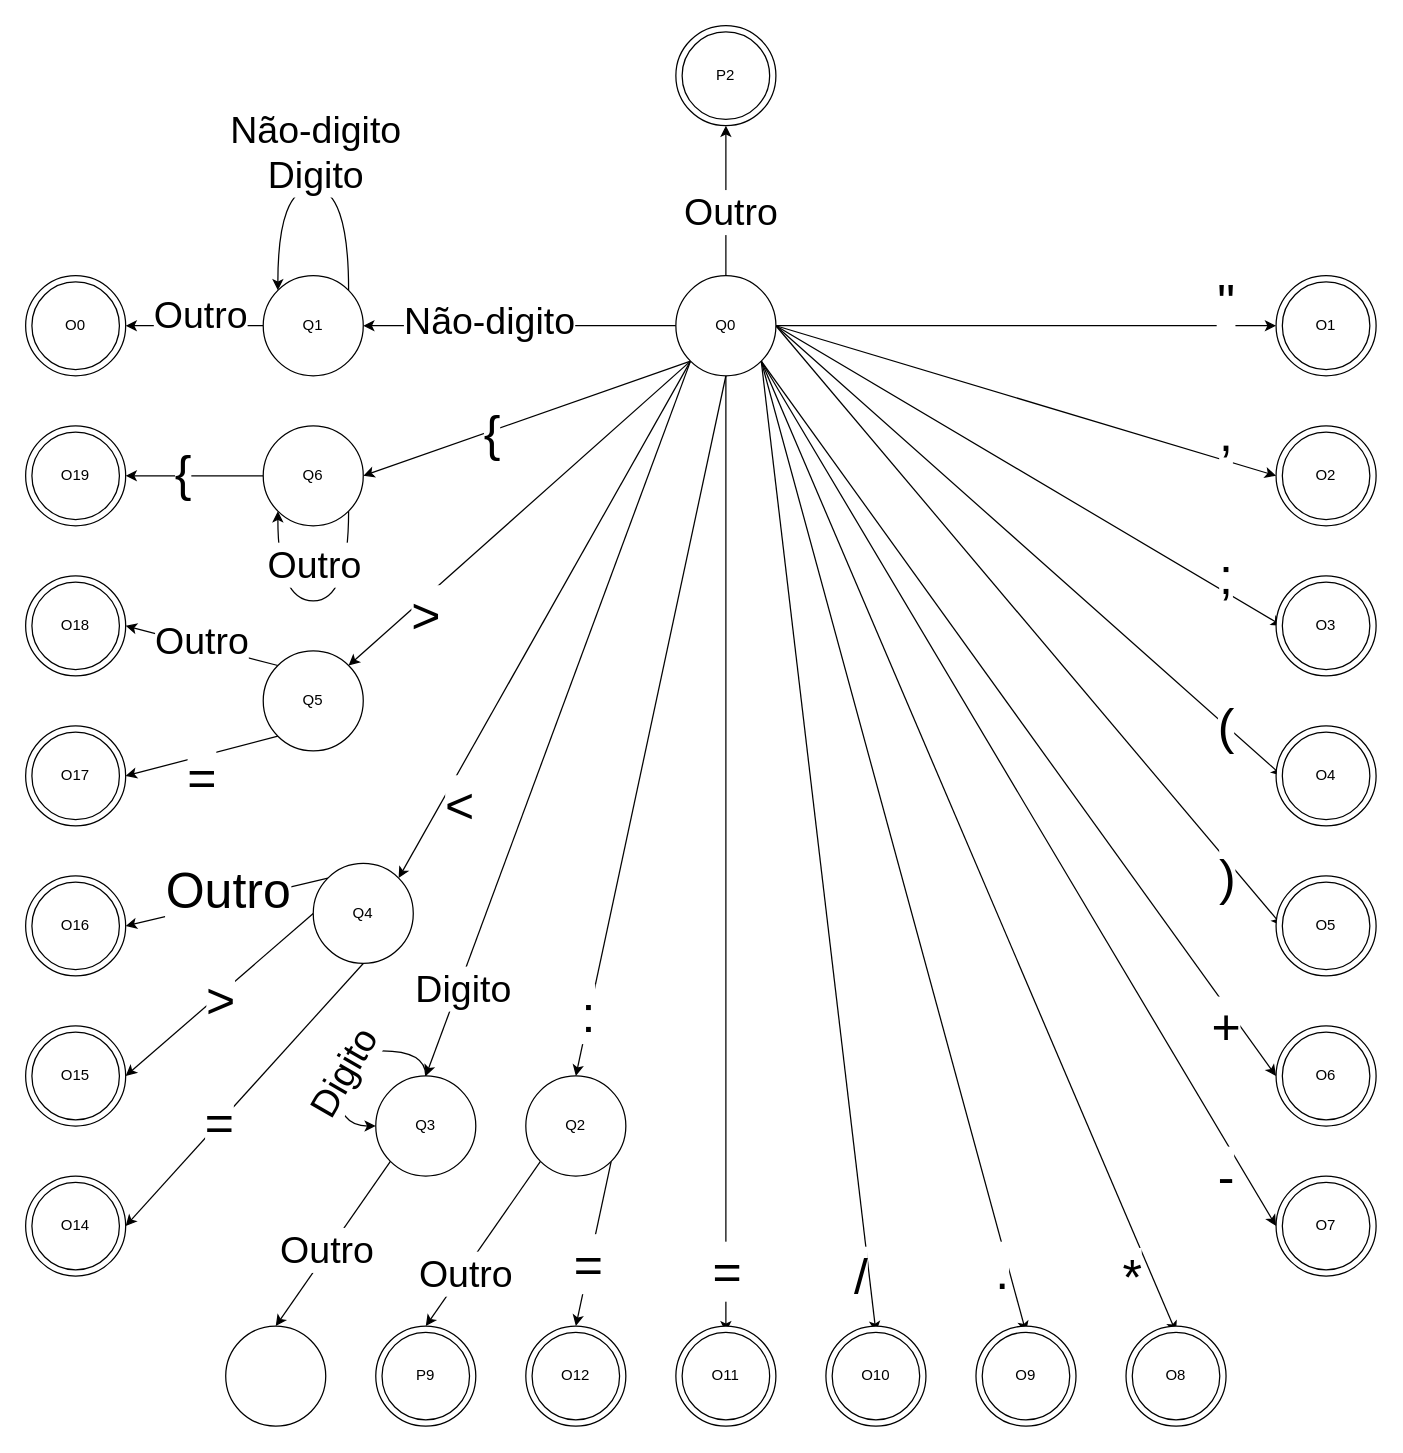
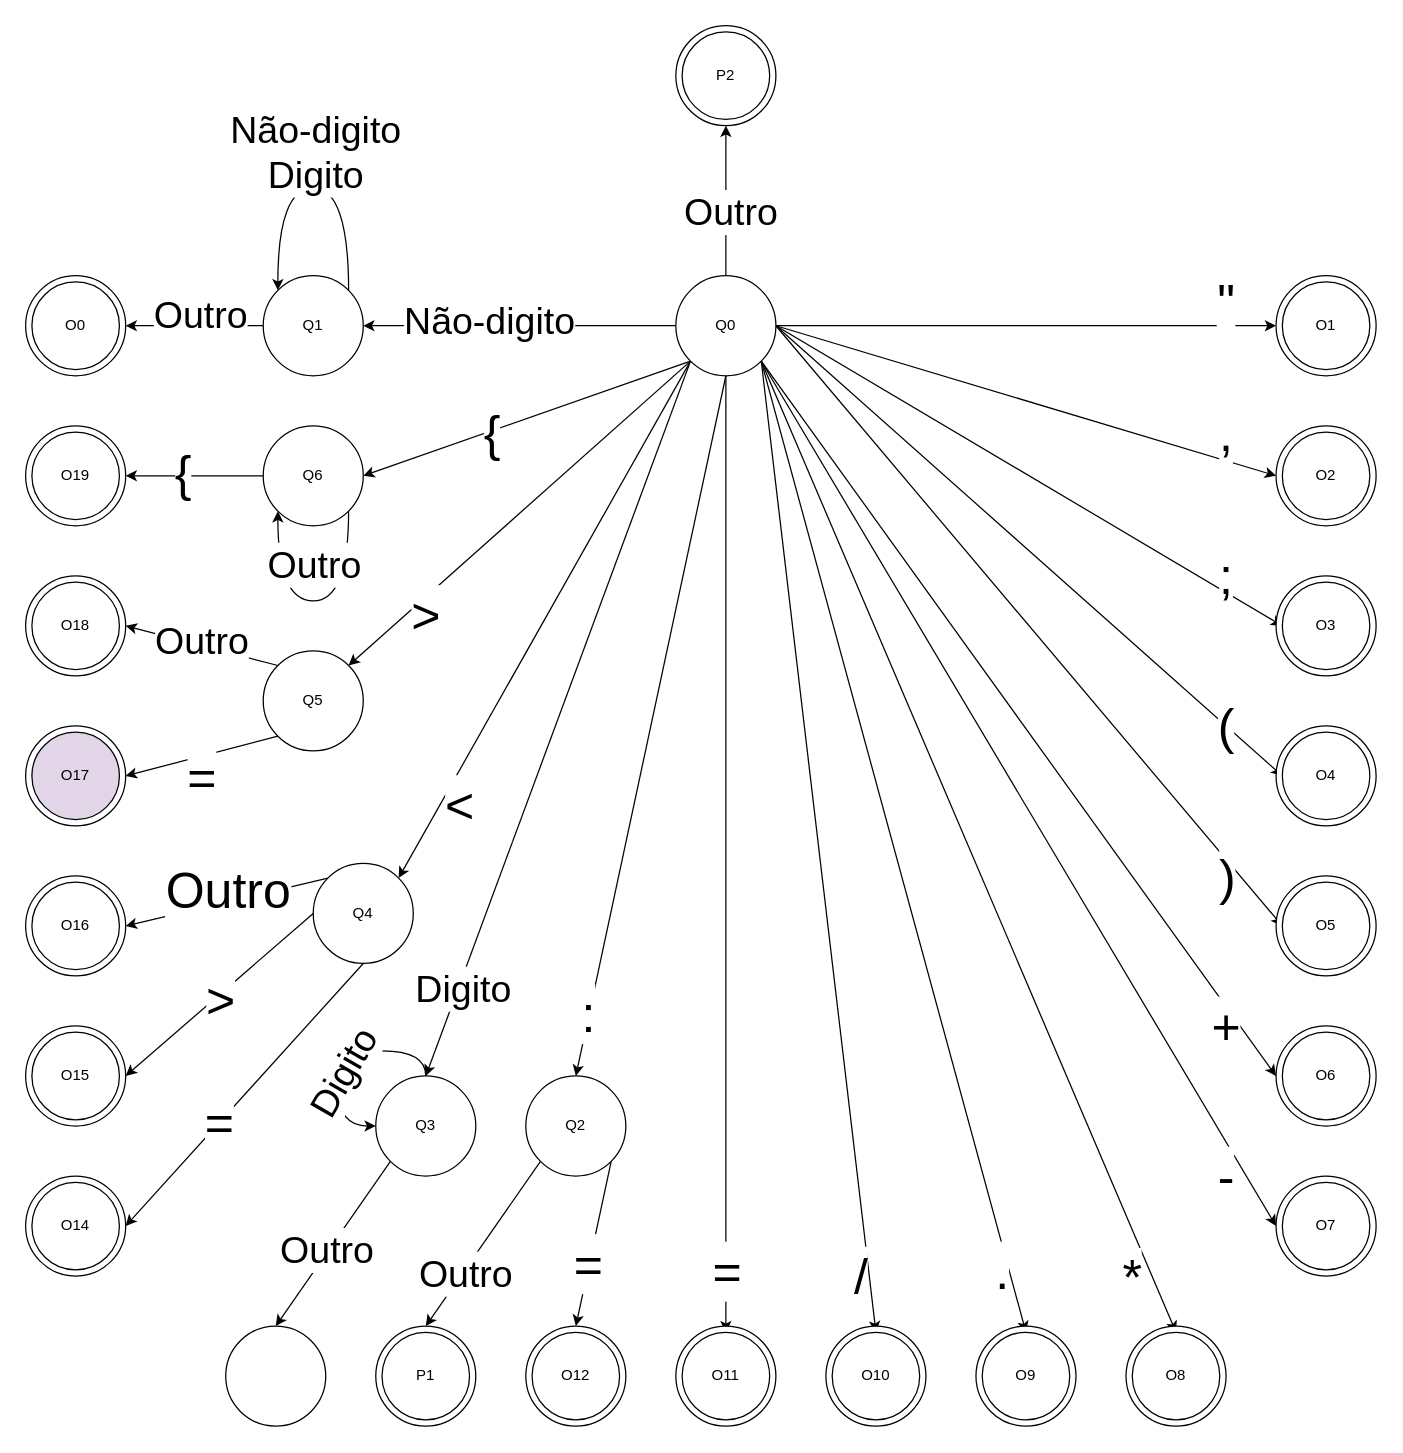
(76, 776) -> (76, 776)
(426, 1376) -> (426, 1376)
